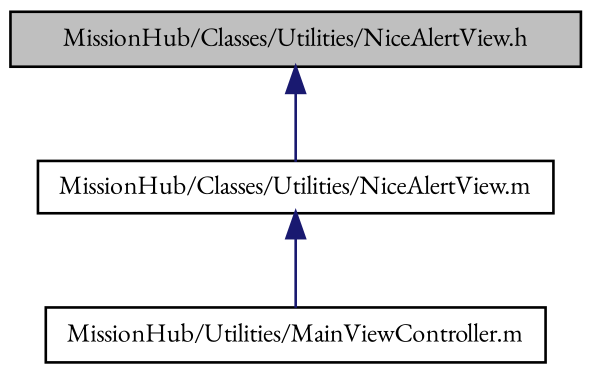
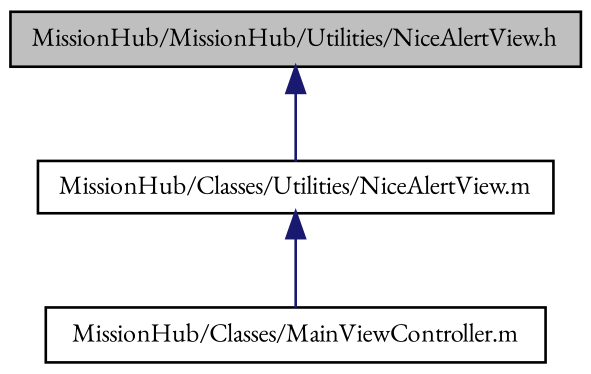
(296, 39) -> (296, 39)
(296, 335) -> (296, 335)
